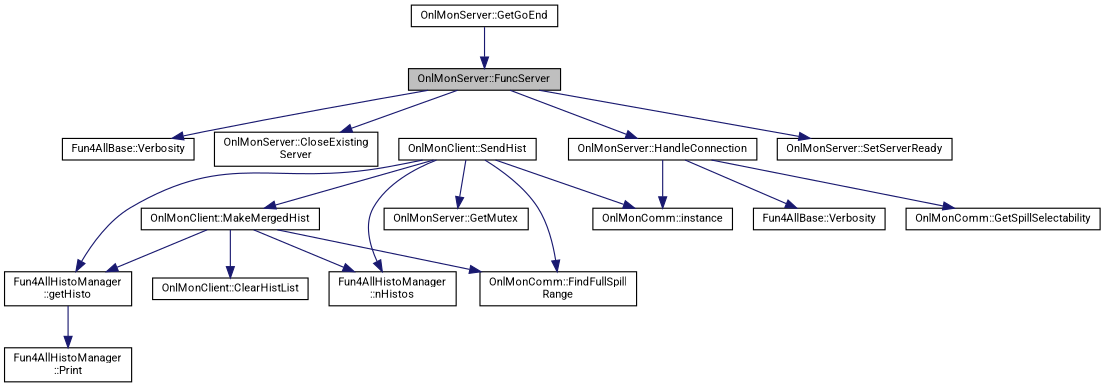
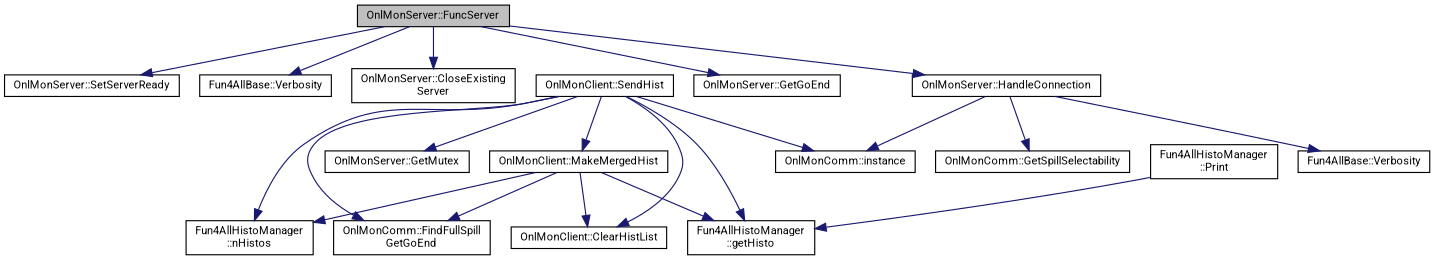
(485, 42) -> (595, 50)
none -> (683, 159)
(558, 289) -> (412, 238)
(68, 321) -> (989, 204)
